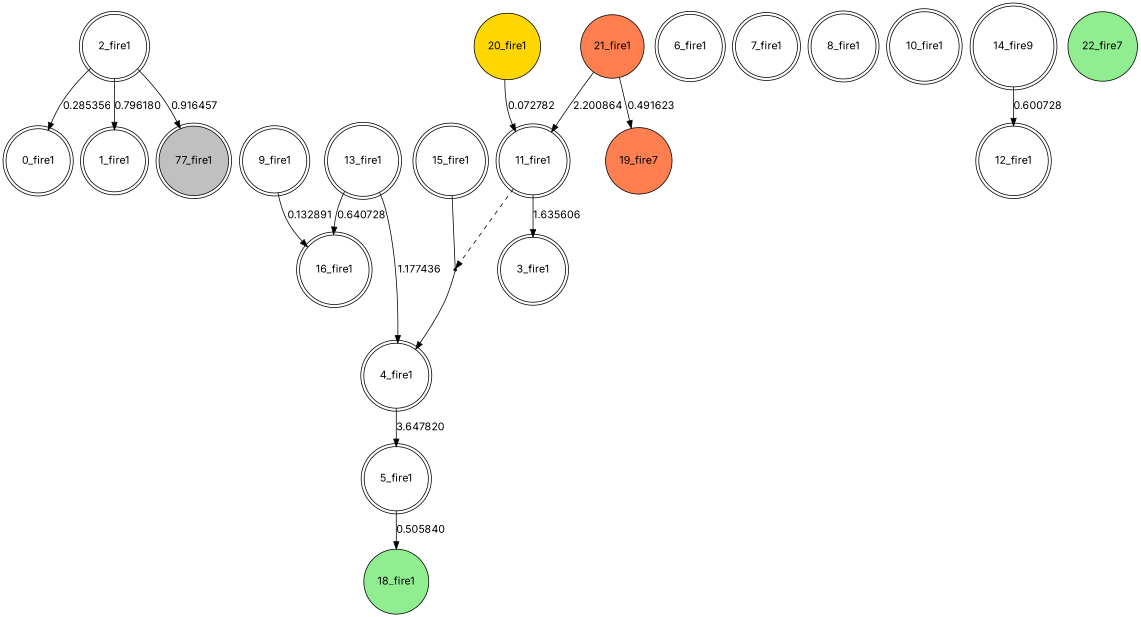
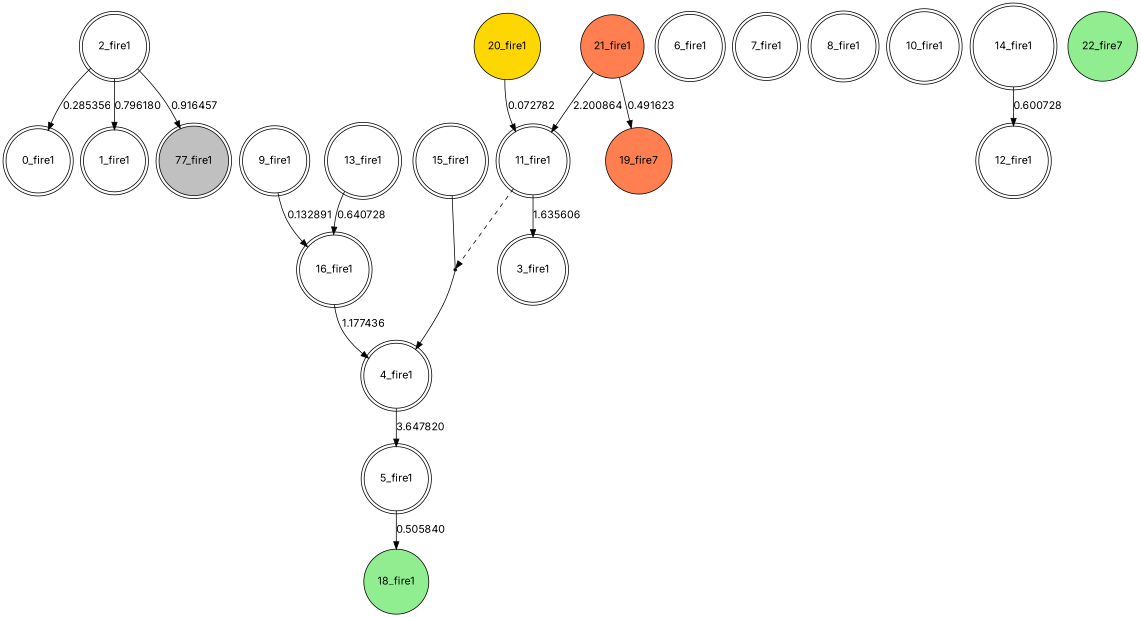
(1014, 46) -> (1014, 46)
(395, 263) -> (343, 332)
